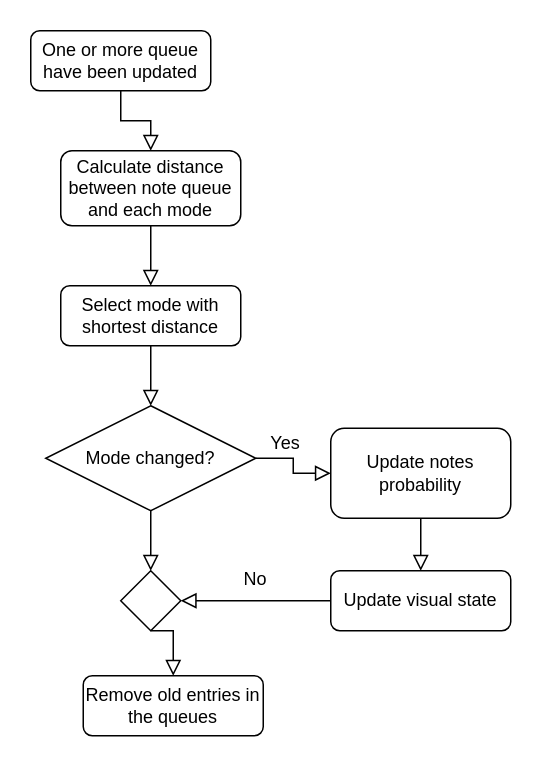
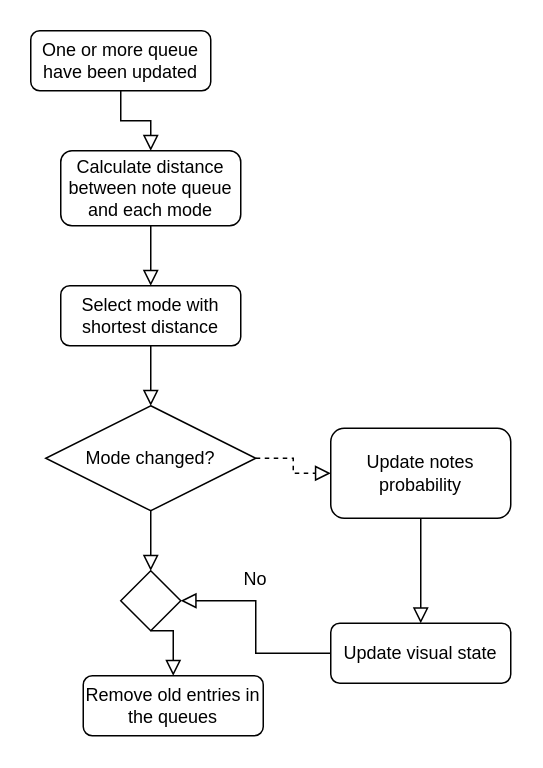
(286, 443) -> none
(293, 458) -> (293, 458)
(421, 601) -> (421, 653)
